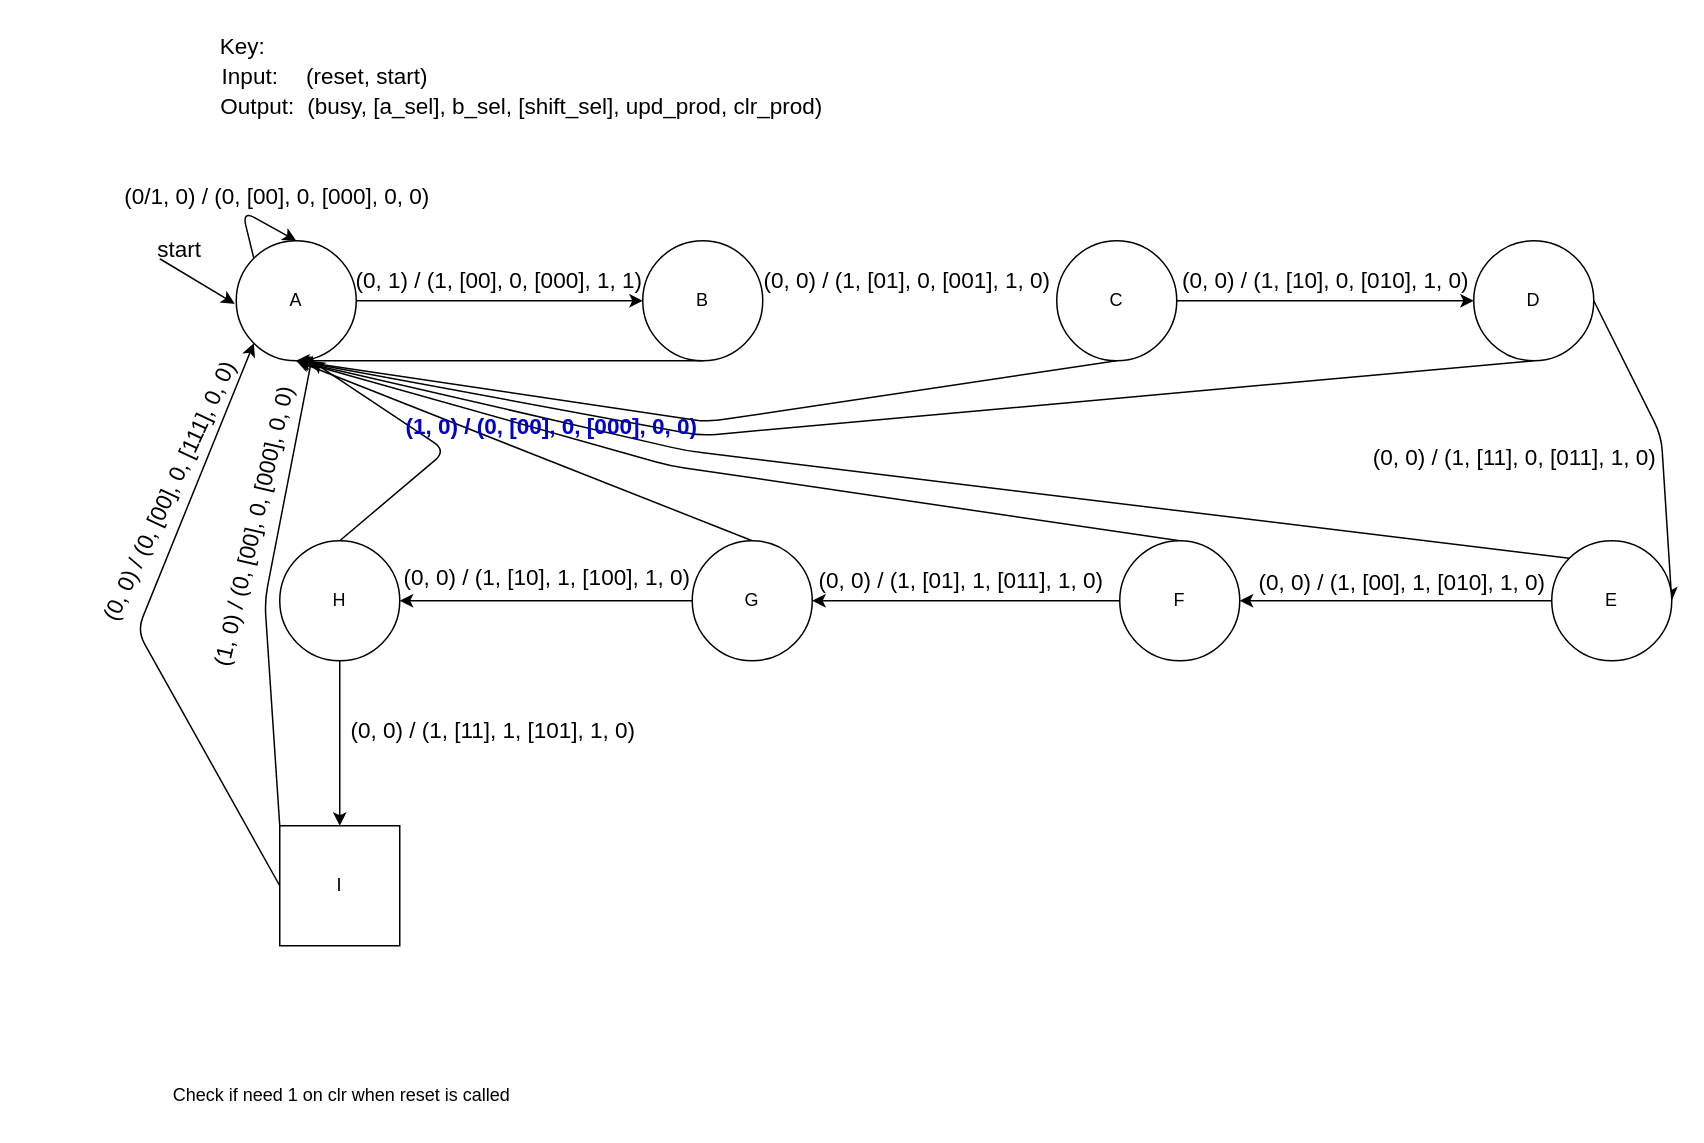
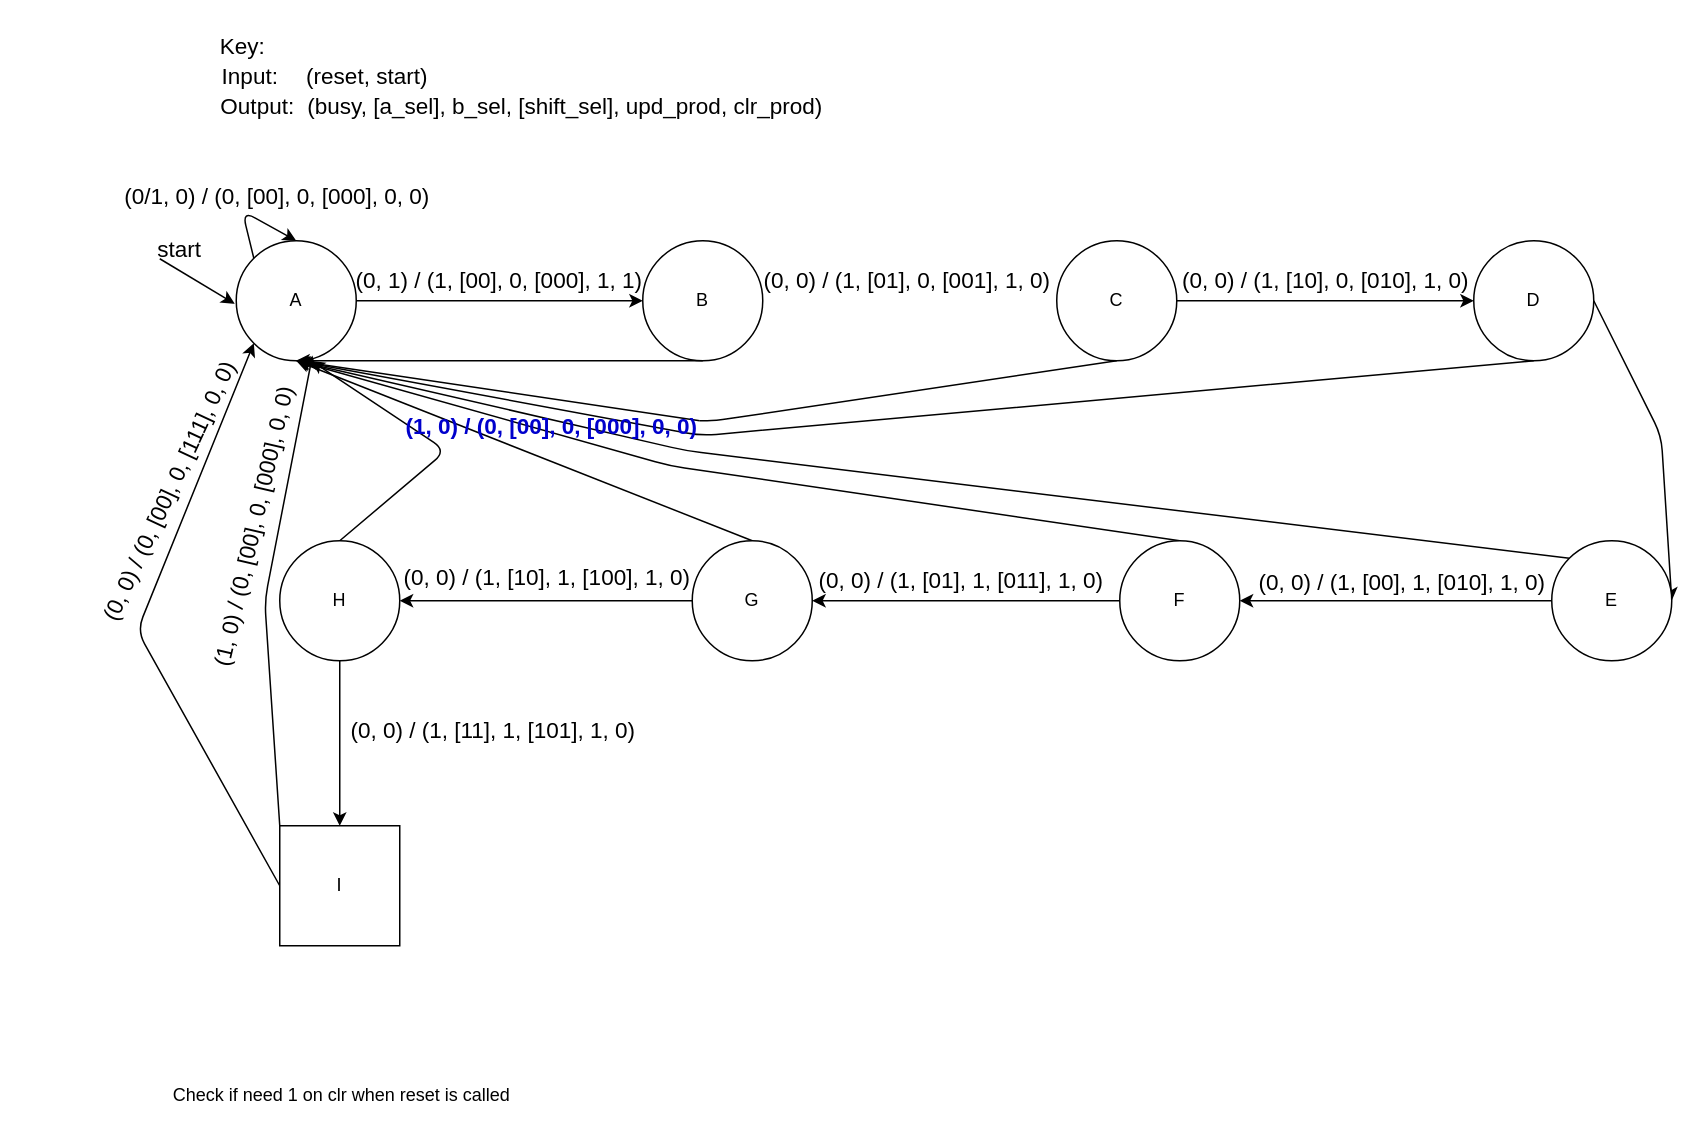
(1514, 470) -> none
